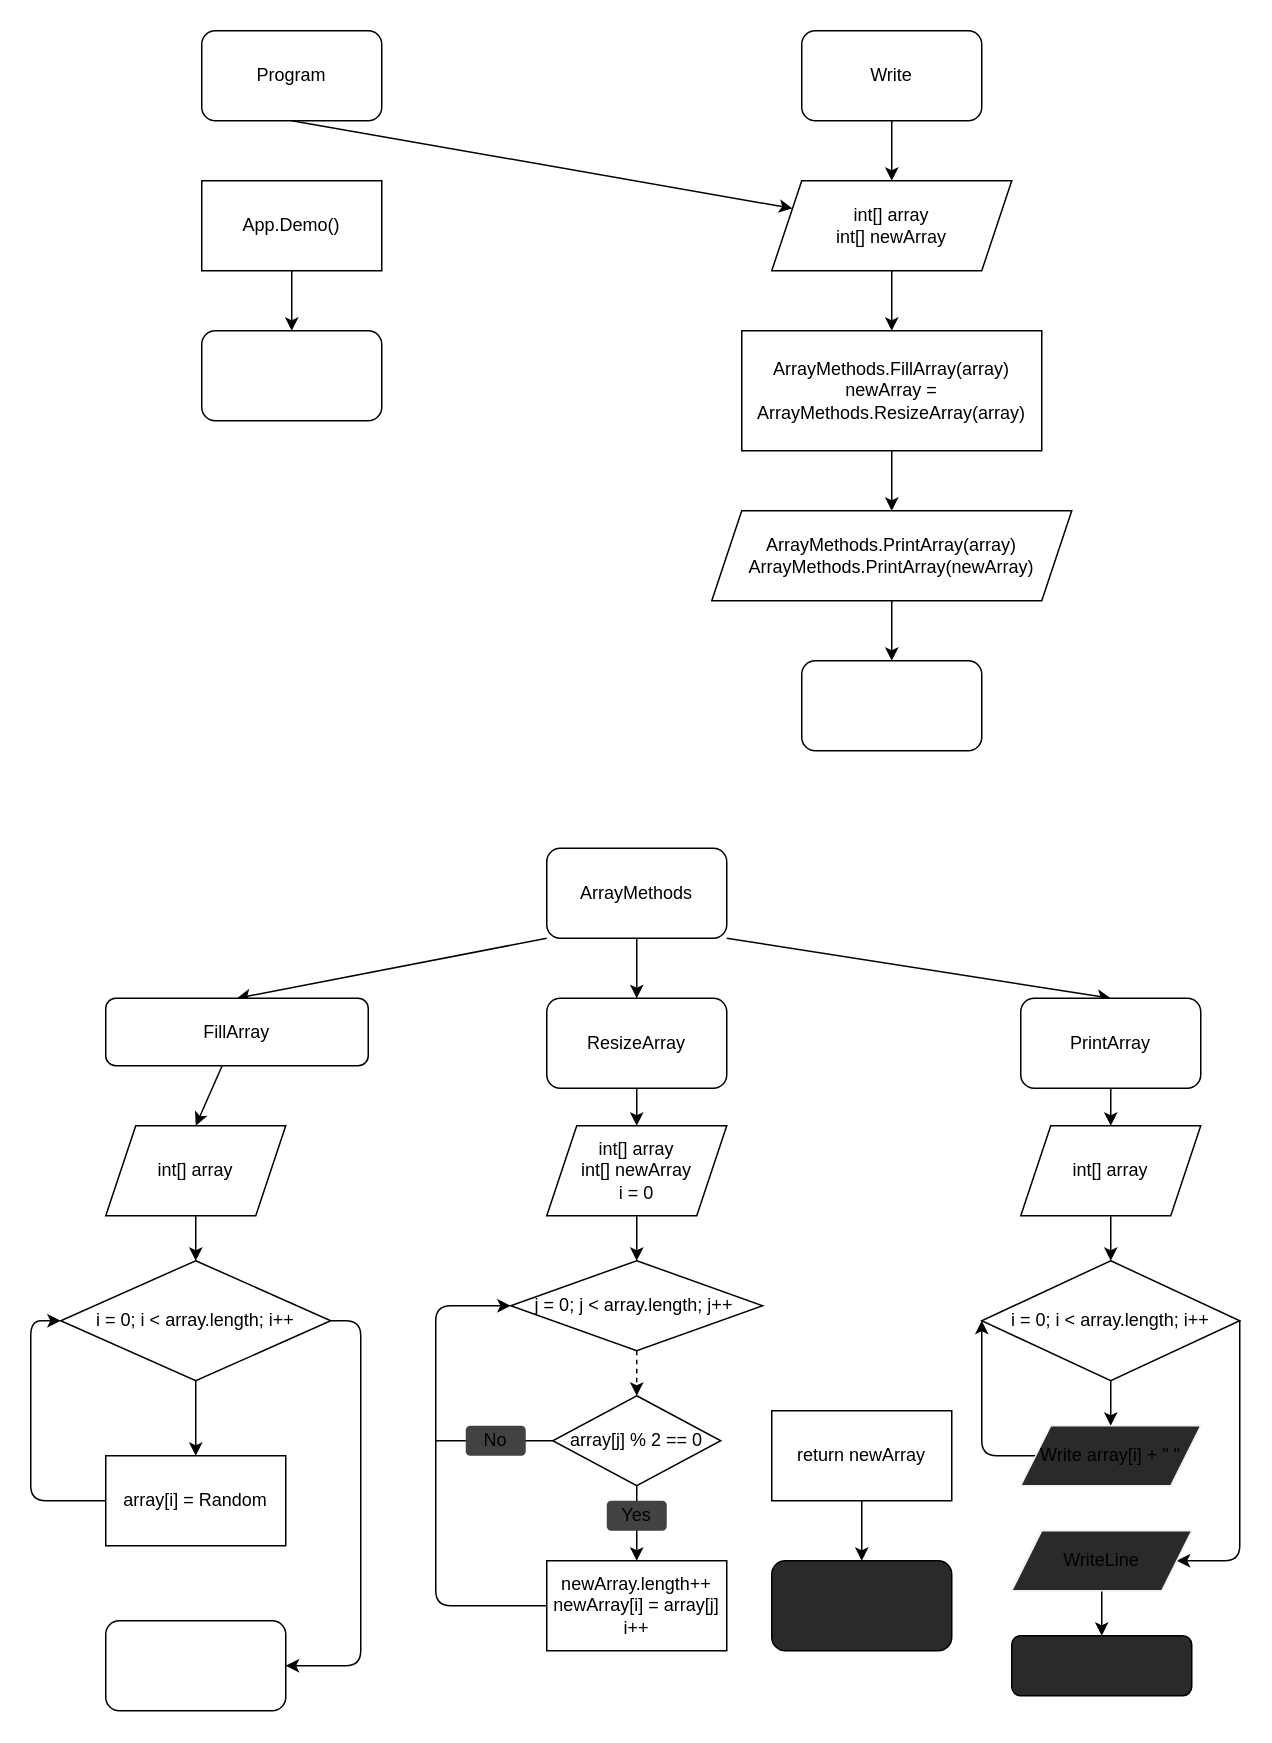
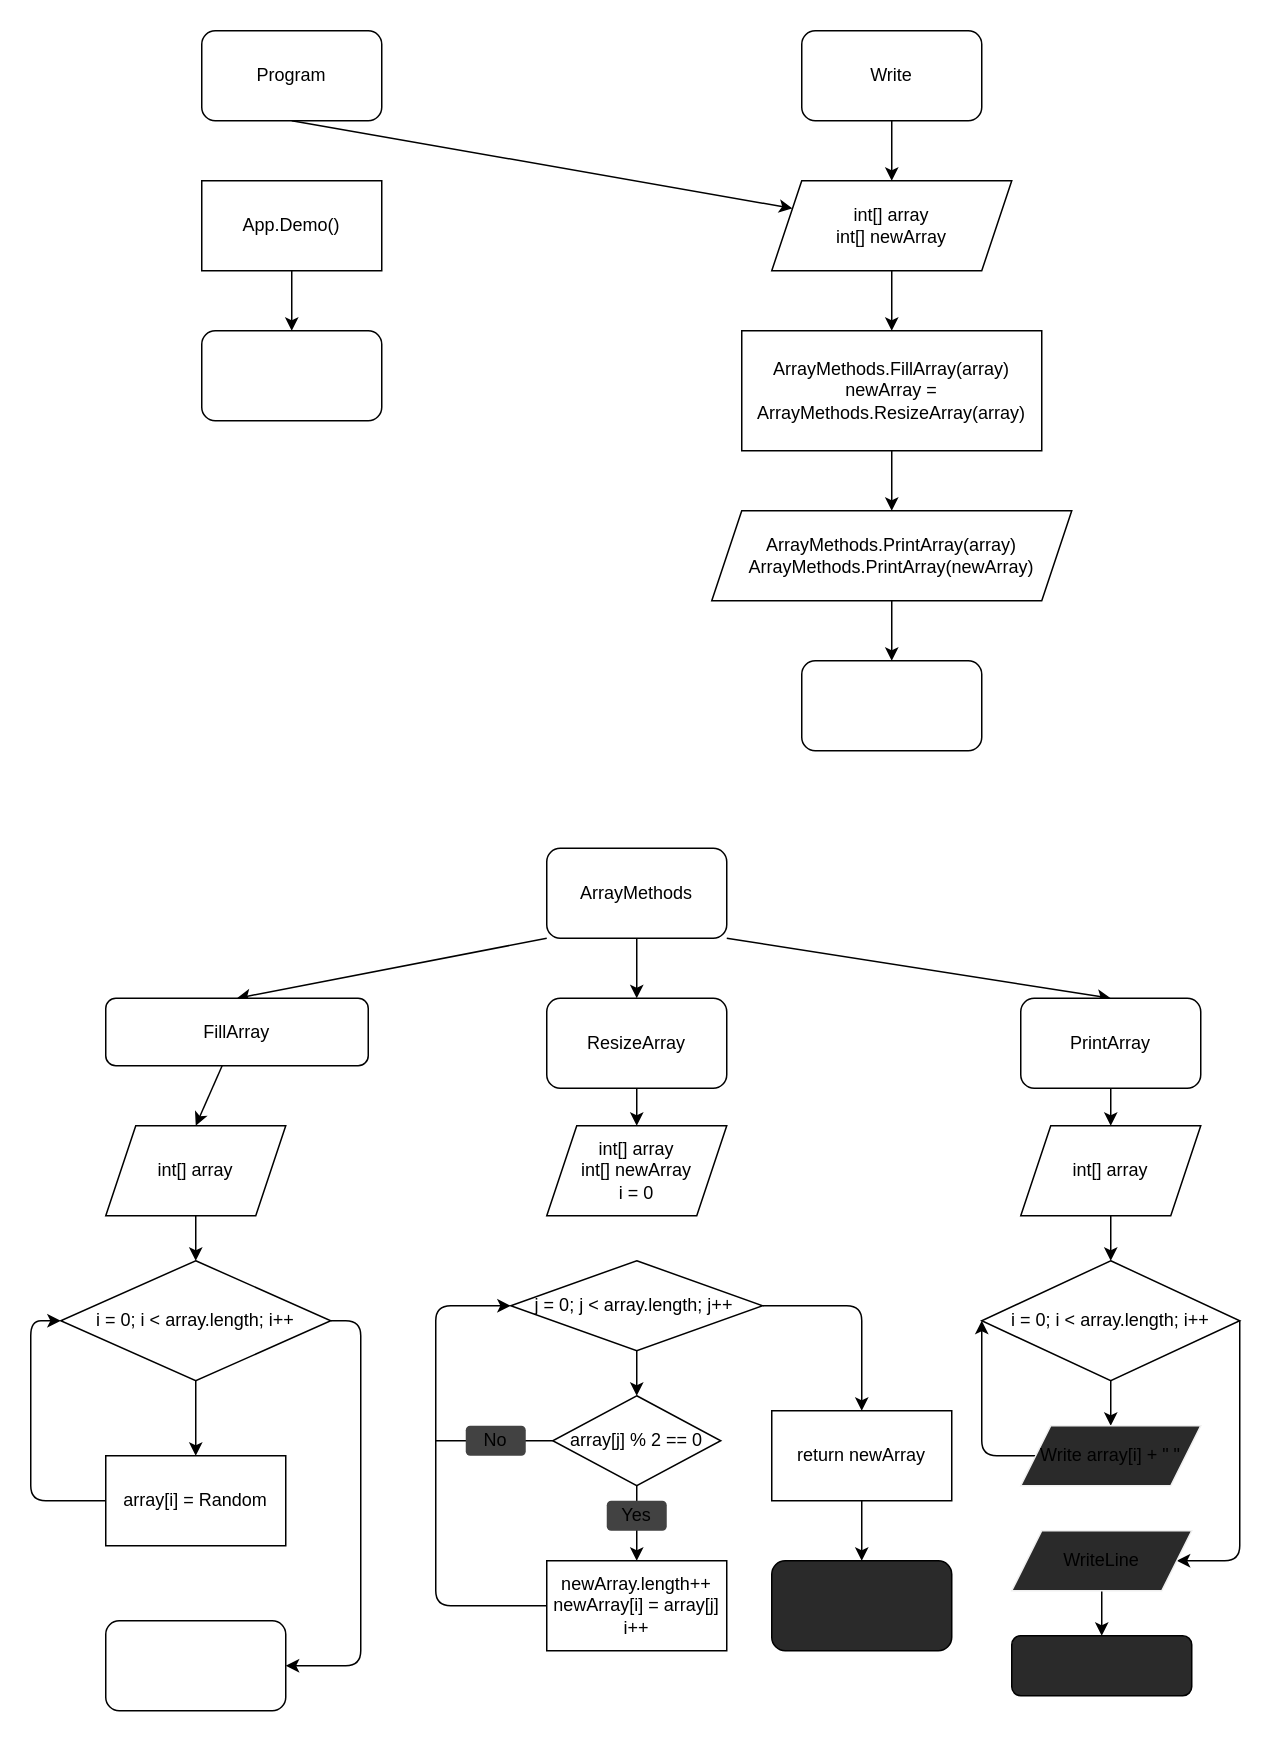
(637, 1233) -> none
none -> (856, 1308)
(637, 1369) -> (637, 1369)
